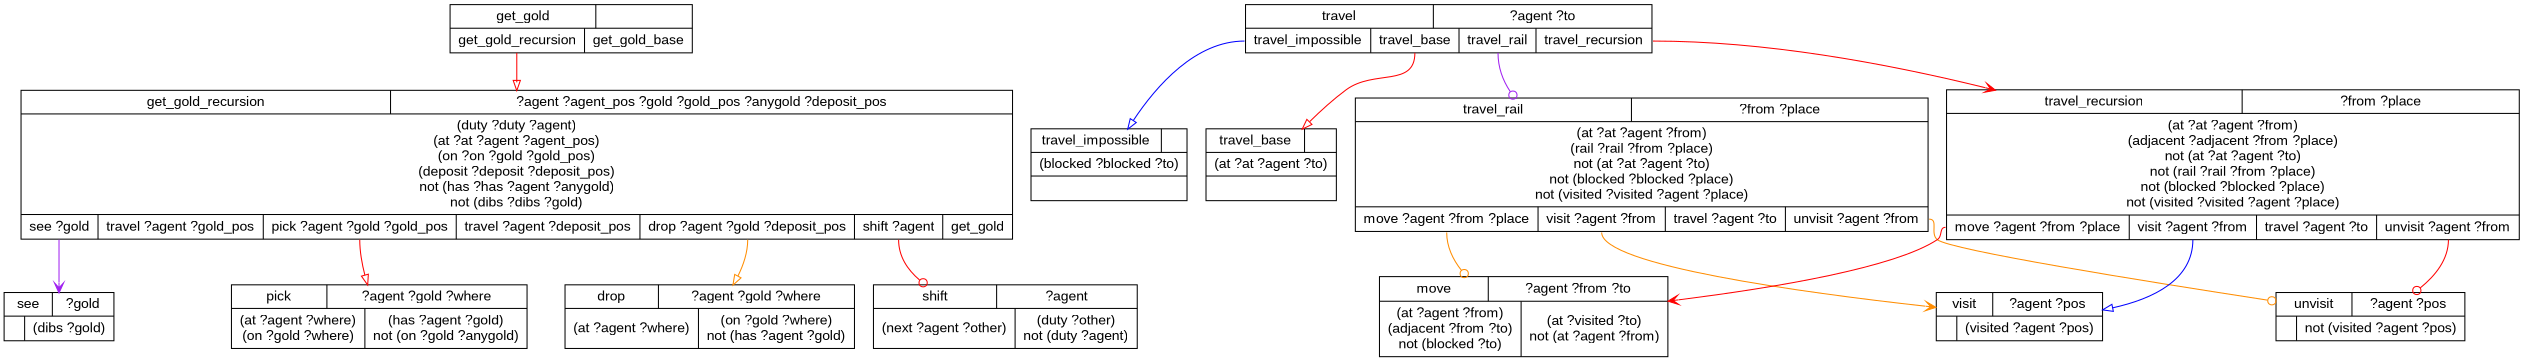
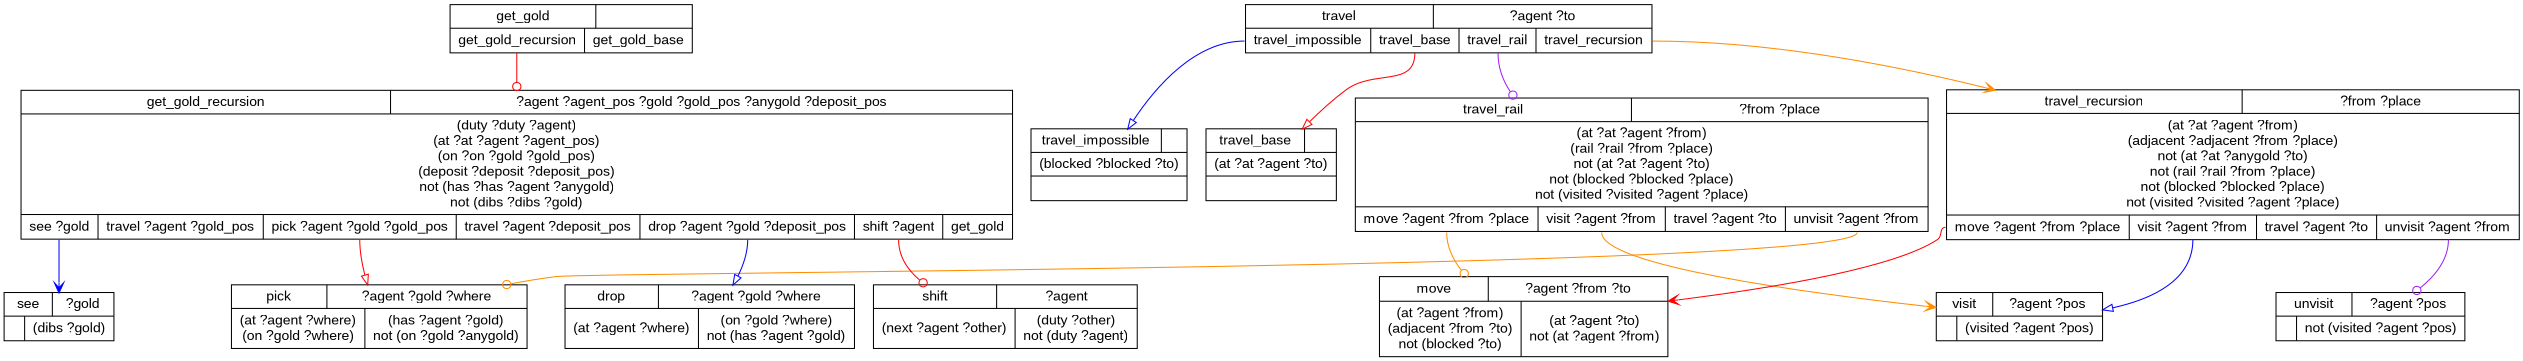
(1820, 55) -> (1820, 55)
(517, 68) -> (517, 68)
(2233, 156) -> (2233, 156)
(745, 258) -> (745, 258)
(59, 261) -> (59, 261)
(2440, 267) -> (2440, 267)
(2090, 272) -> (1185, 267)
(1594, 321) -> (1594, 321)
